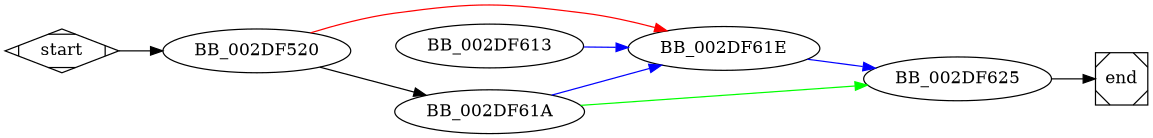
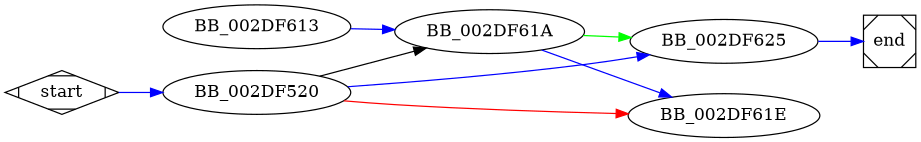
(600, 47) -> (367, 29)
(135, 51) -> (135, 92)
(835, 63) -> (493, 75)
(1067, 79) -> (835, 41)
